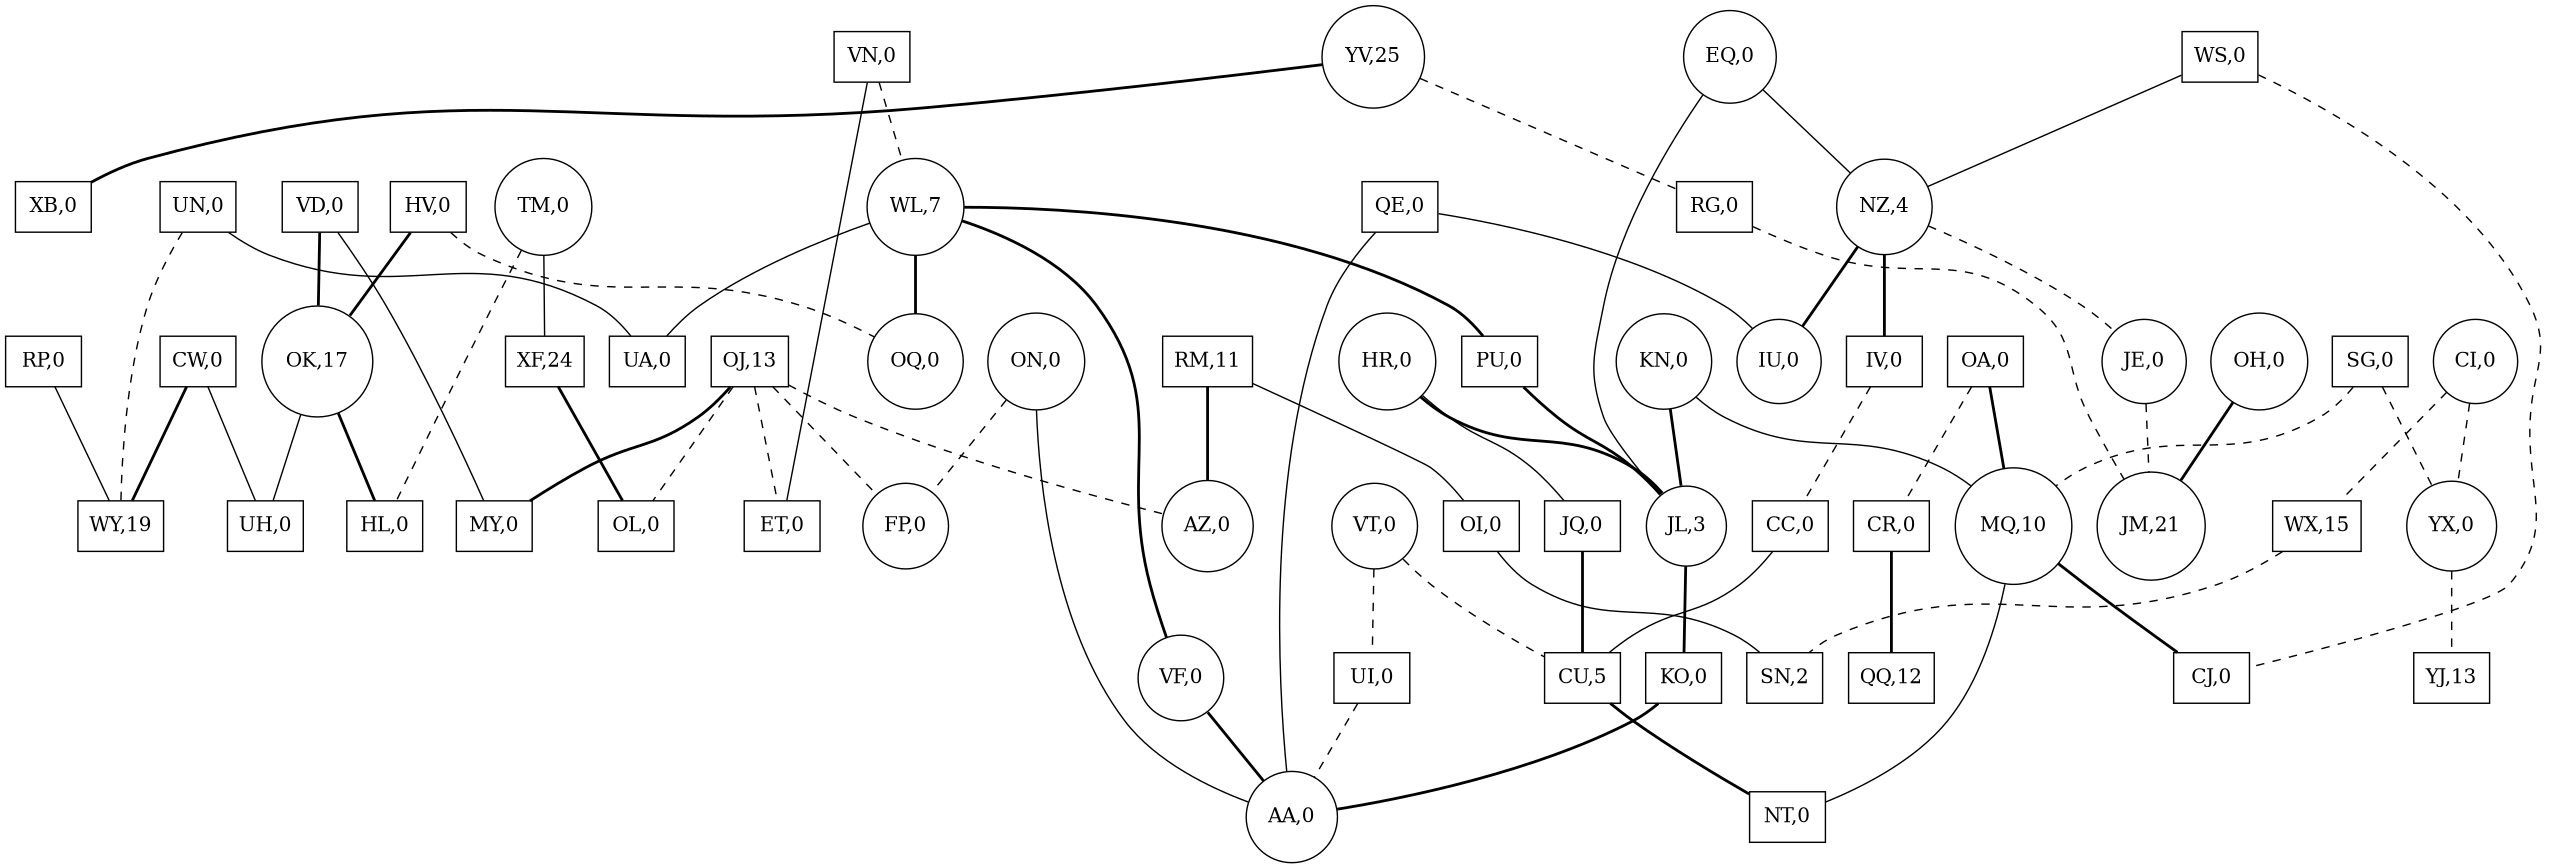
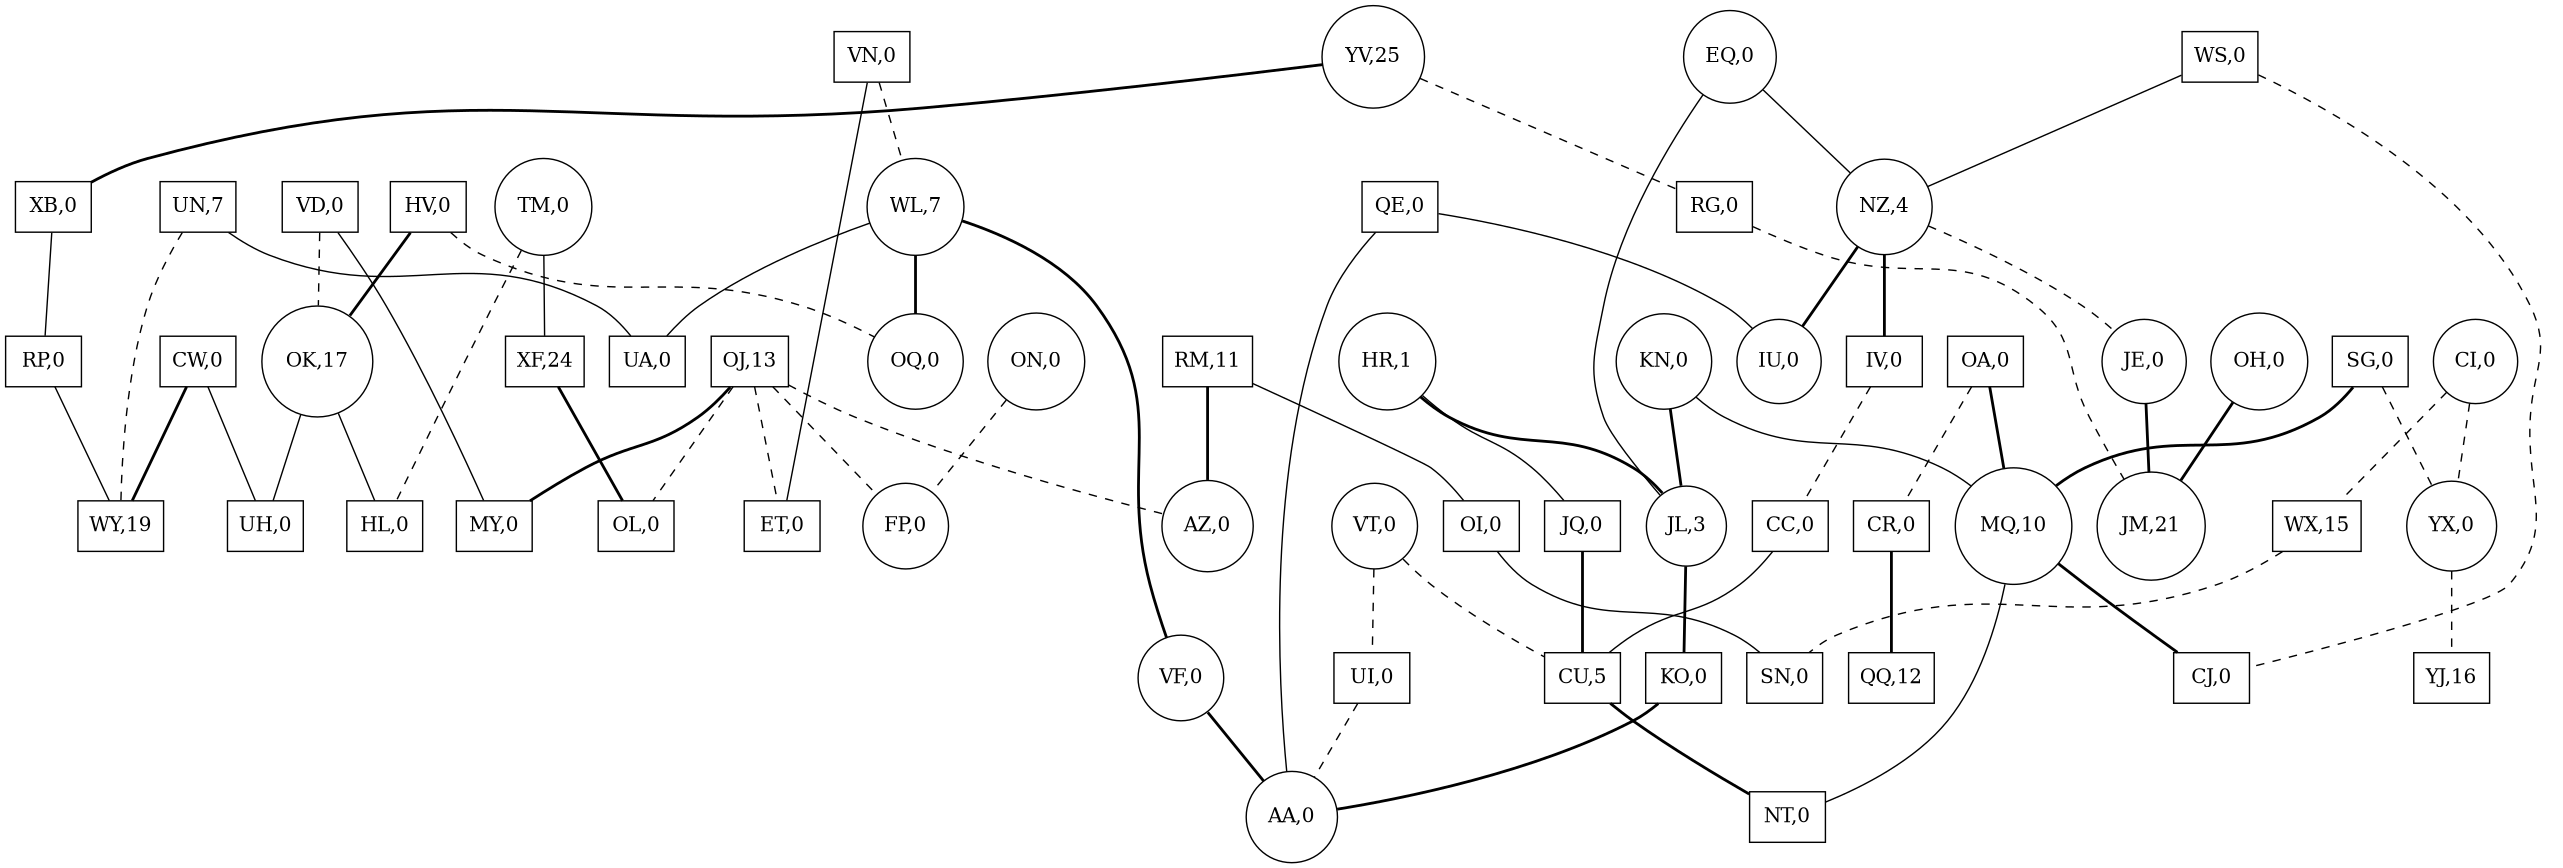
(198, 207) -> (198, 207)
(319, 260) -> (319, 260)
none -> (48, 284)
(1387, 361) -> (1387, 361)
(1500, 361) -> none
(2147, 438) -> (2147, 438)
(2217, 445) -> (2217, 445)
(357, 457) -> (357, 457)
(1082, 644) -> none
(1785, 678) -> (1785, 678)
(2452, 678) -> (2452, 678)
